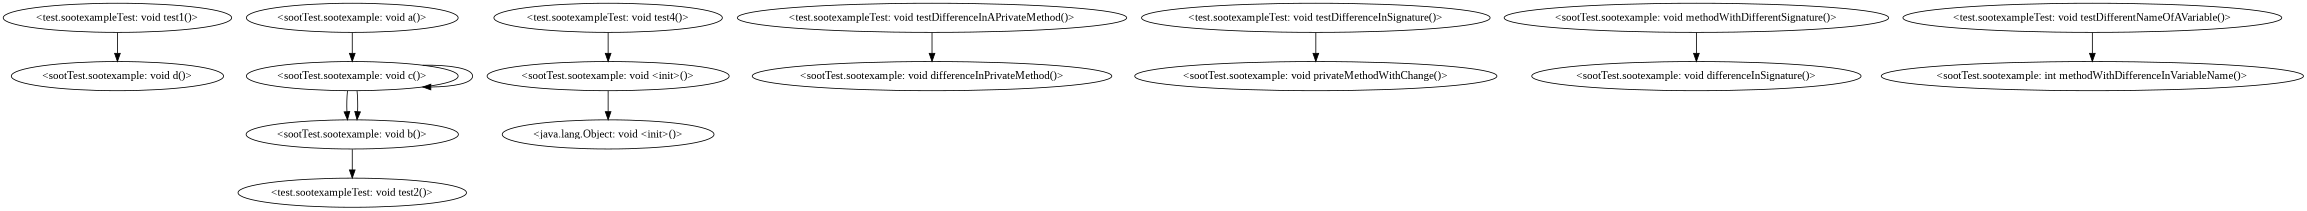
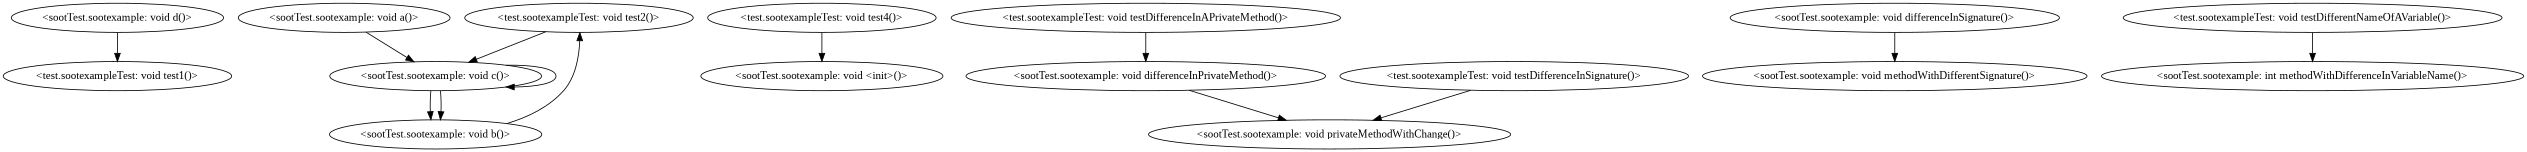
(117, 43) -> (117, 43)
(1696, 43) -> (1895, 43)
none -> (511, 46)
none -> (1234, 104)
(608, 134) -> none
